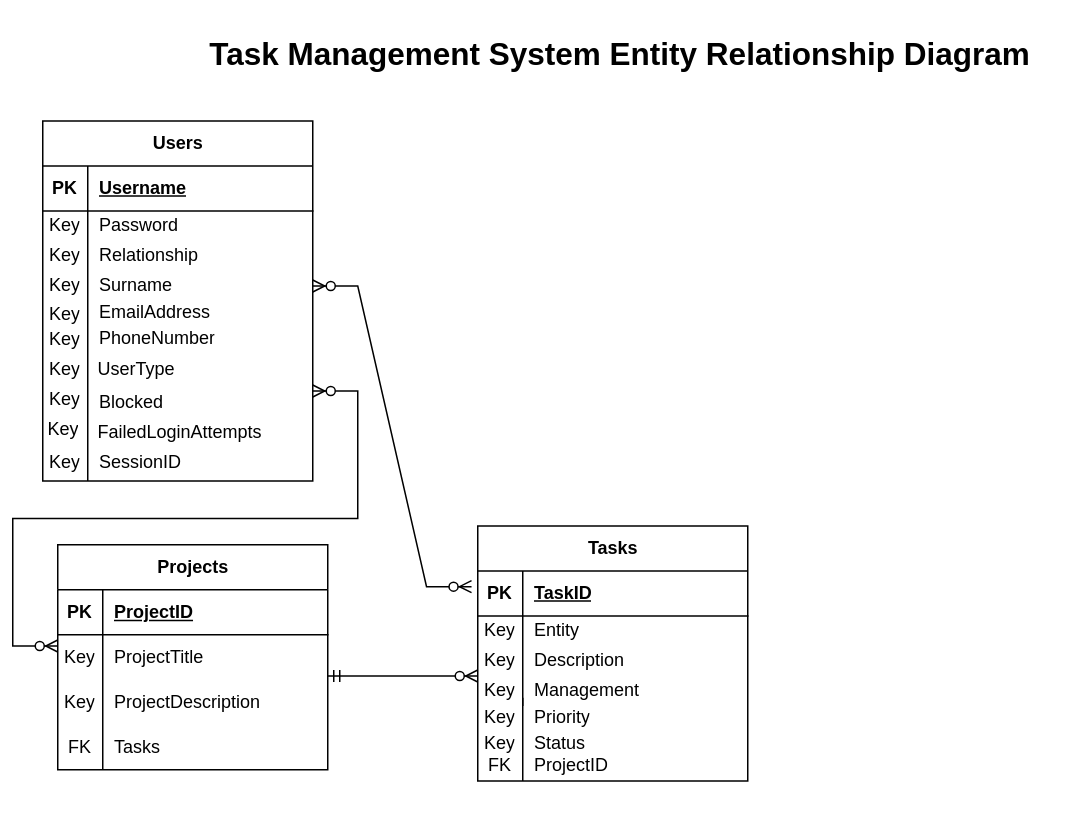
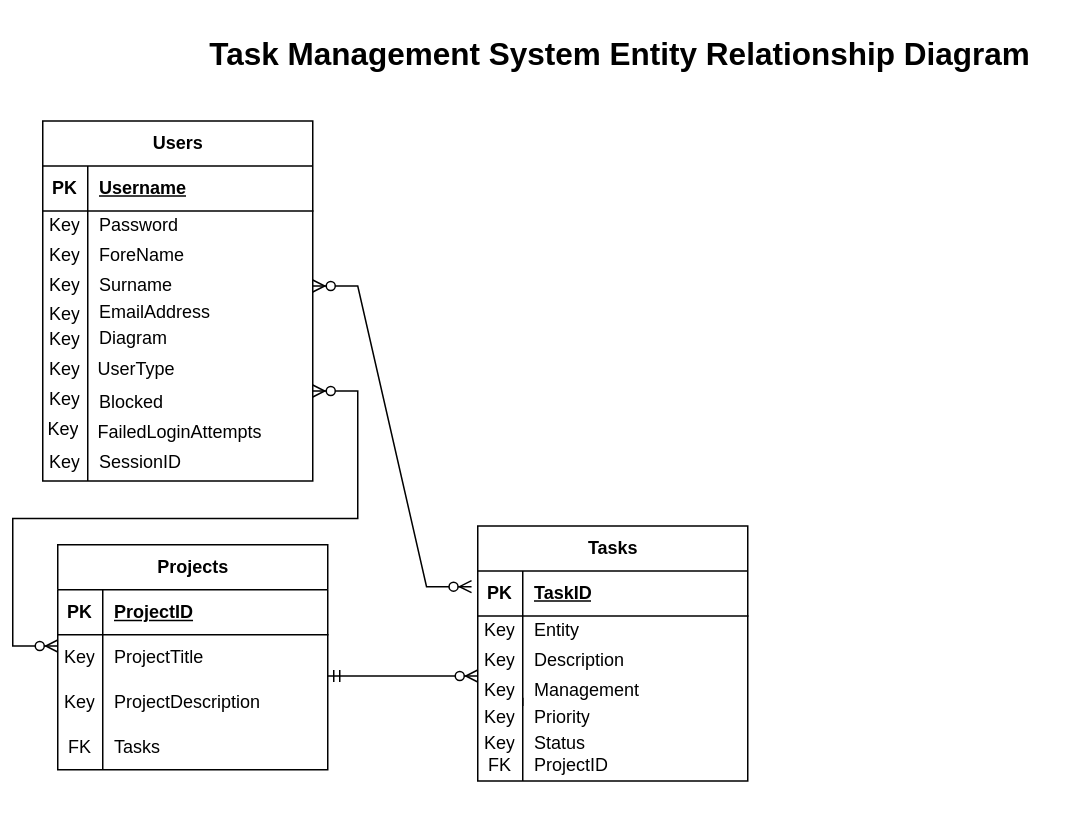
(153, 256) -> (140, 256)
(155, 338) -> (133, 338)
